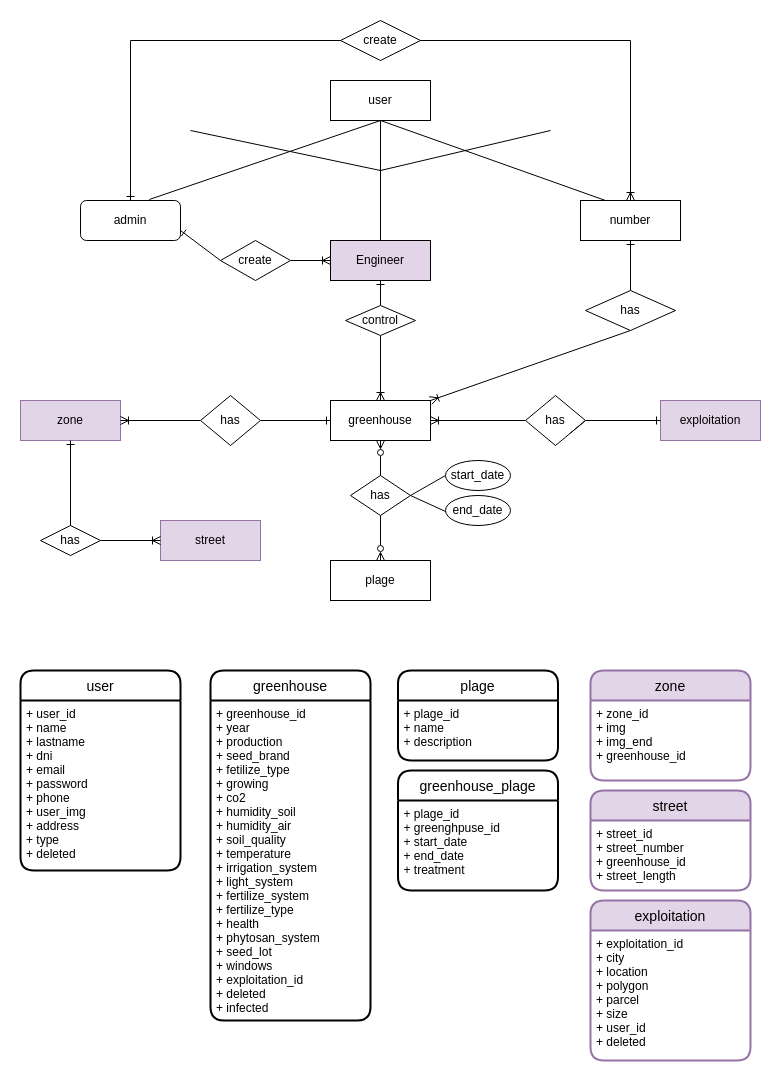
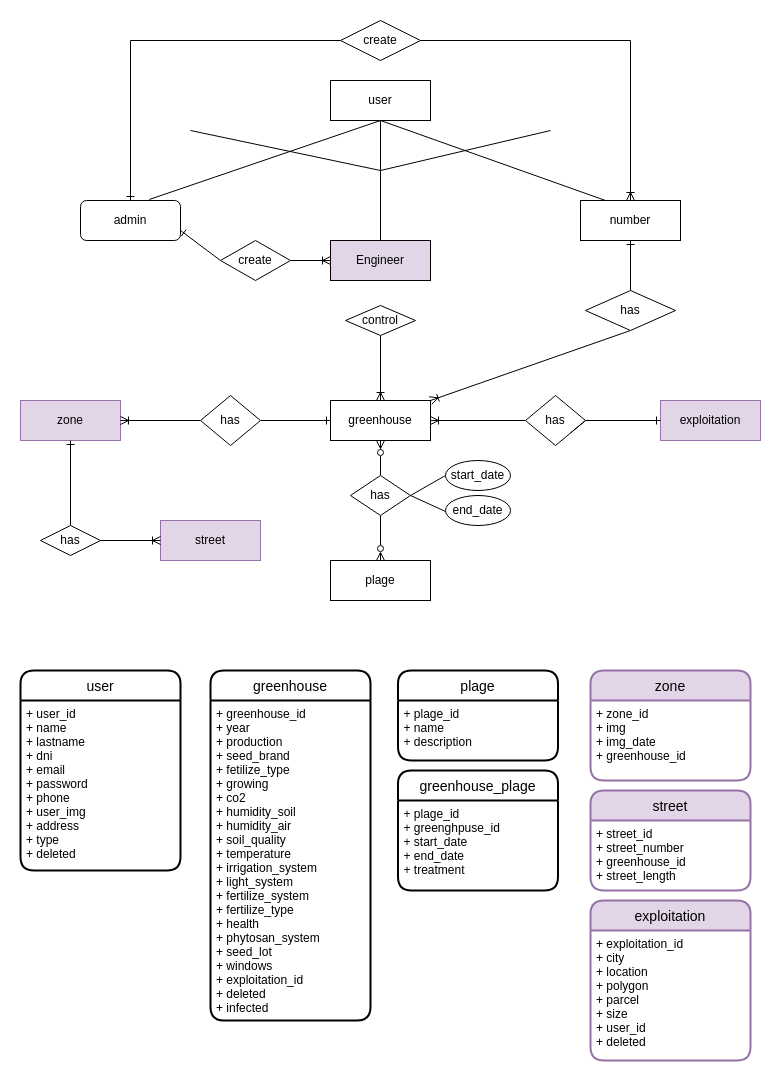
(381, 294) -> none
(623, 714) -> (623, 714)
